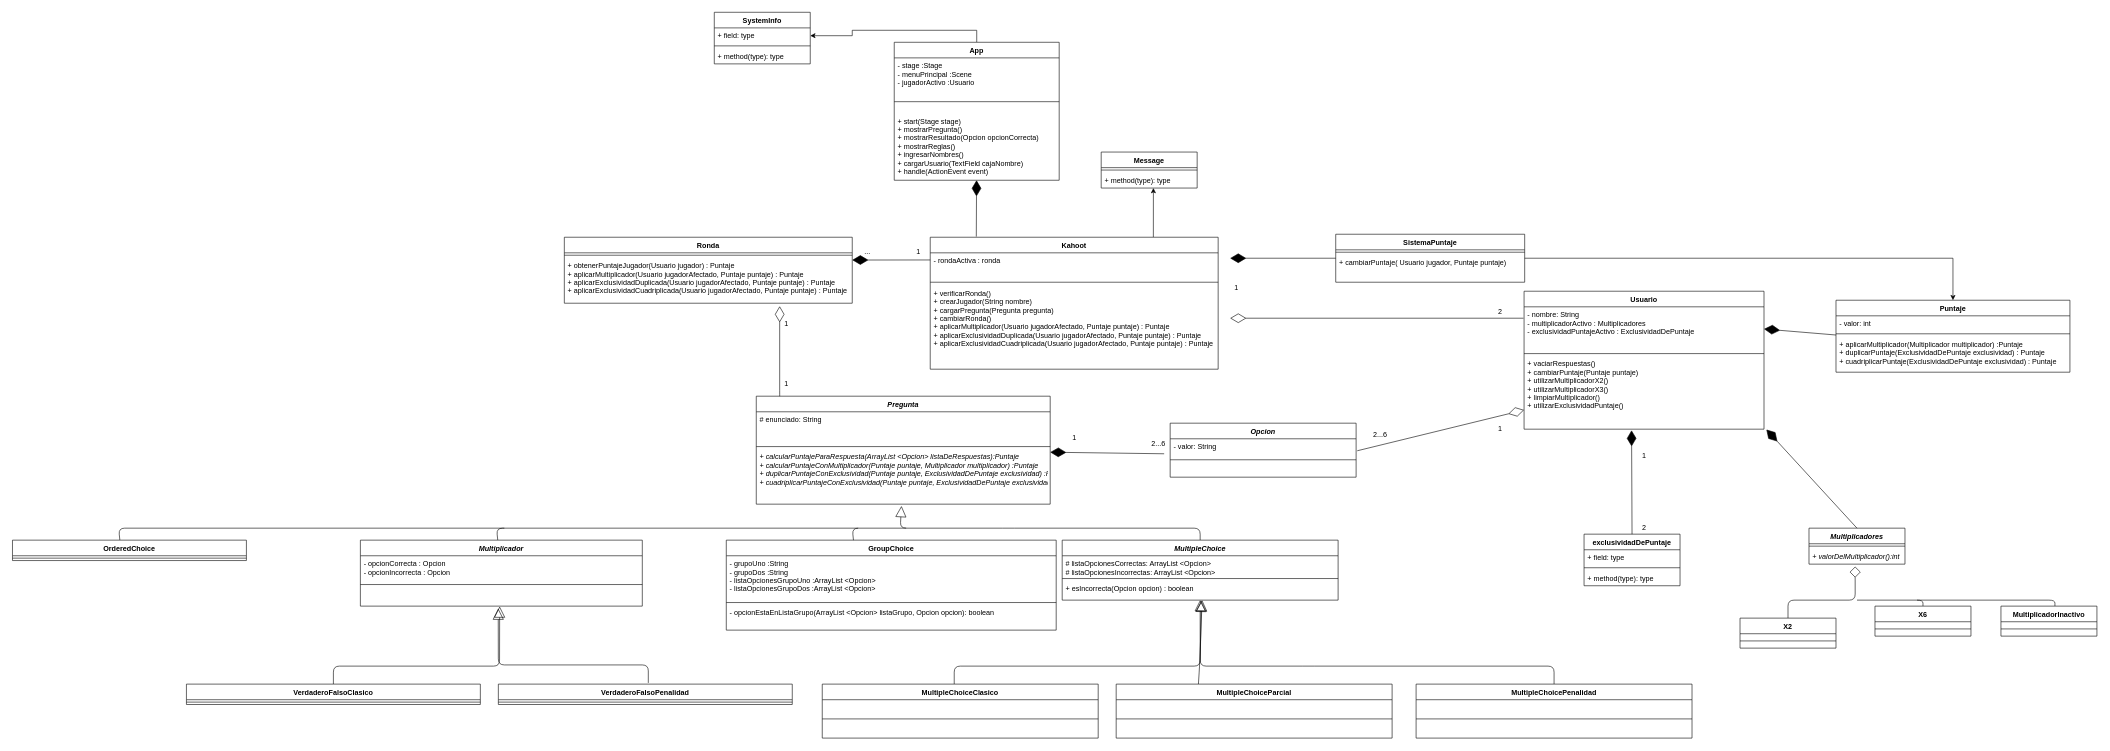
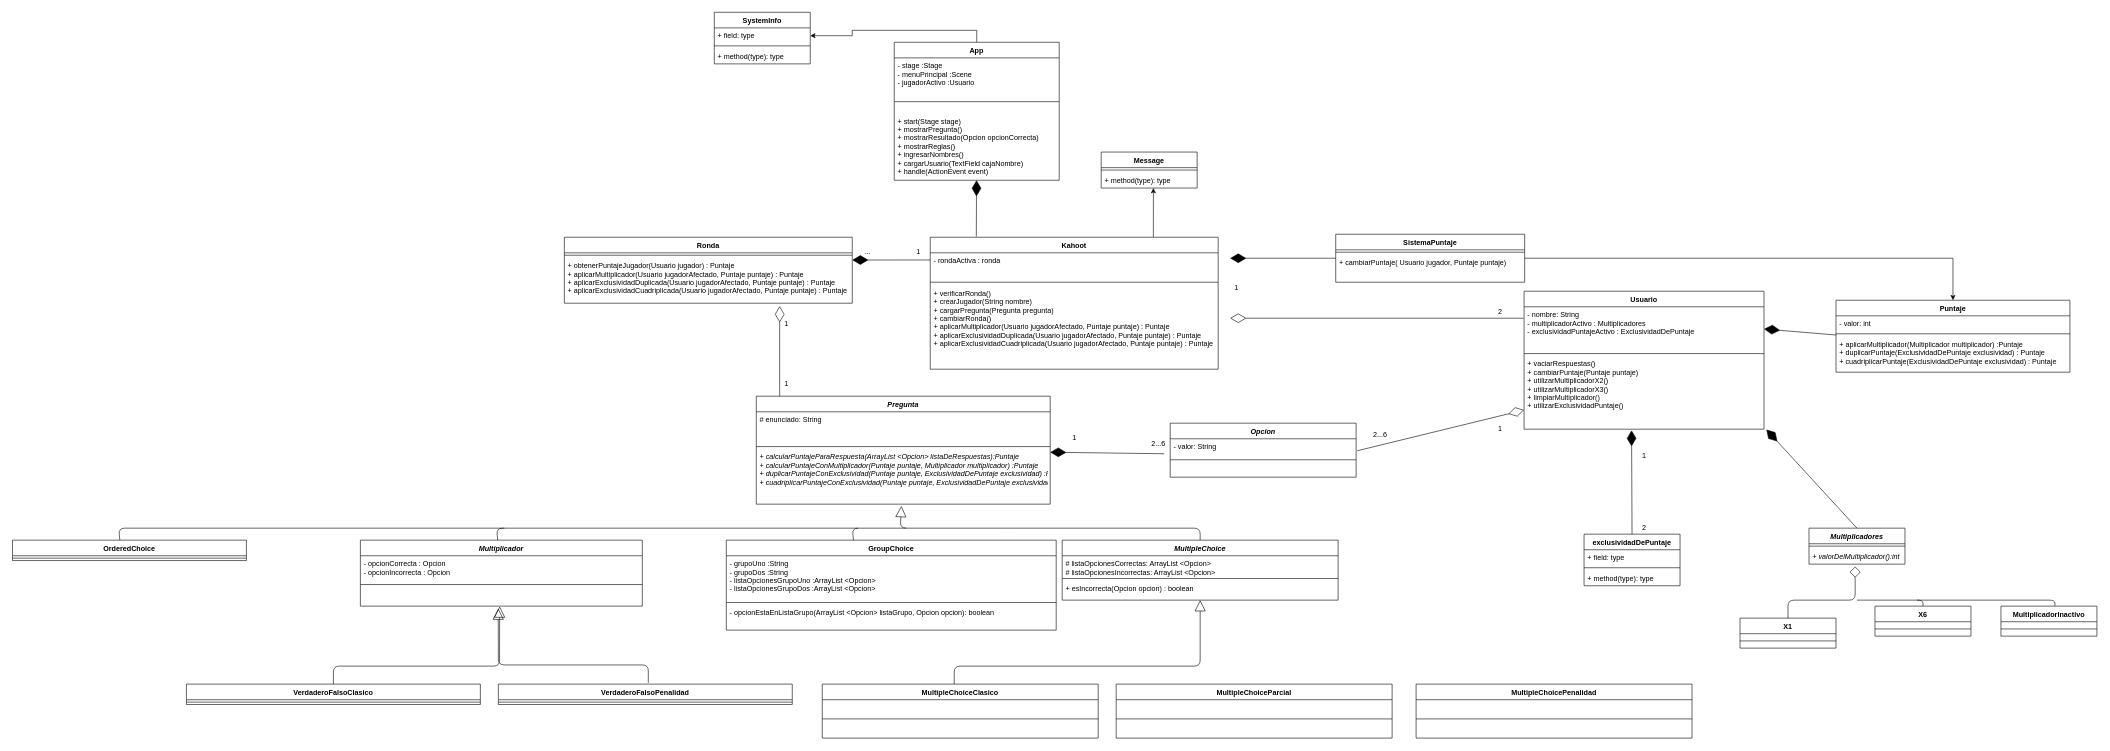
(1788, 626) -> (1788, 626)
(1386, 666) -> none
(1199, 676) -> none
